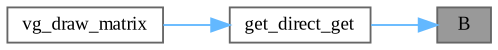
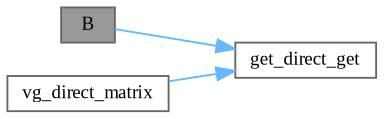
(85, 25) -> (88, 94)
(395, 25) -> (166, 37)
